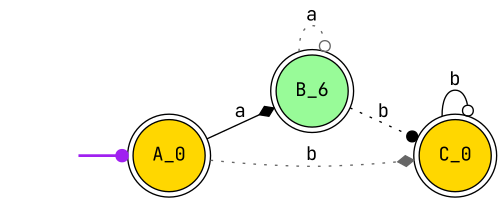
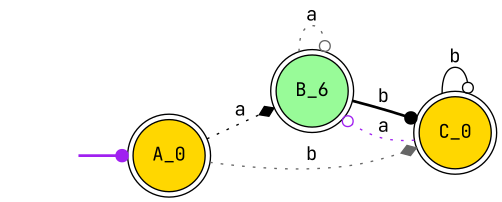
(379, 121) -> (379, 108)
(233, 127) -> (233, 127)
none -> (382, 138)
